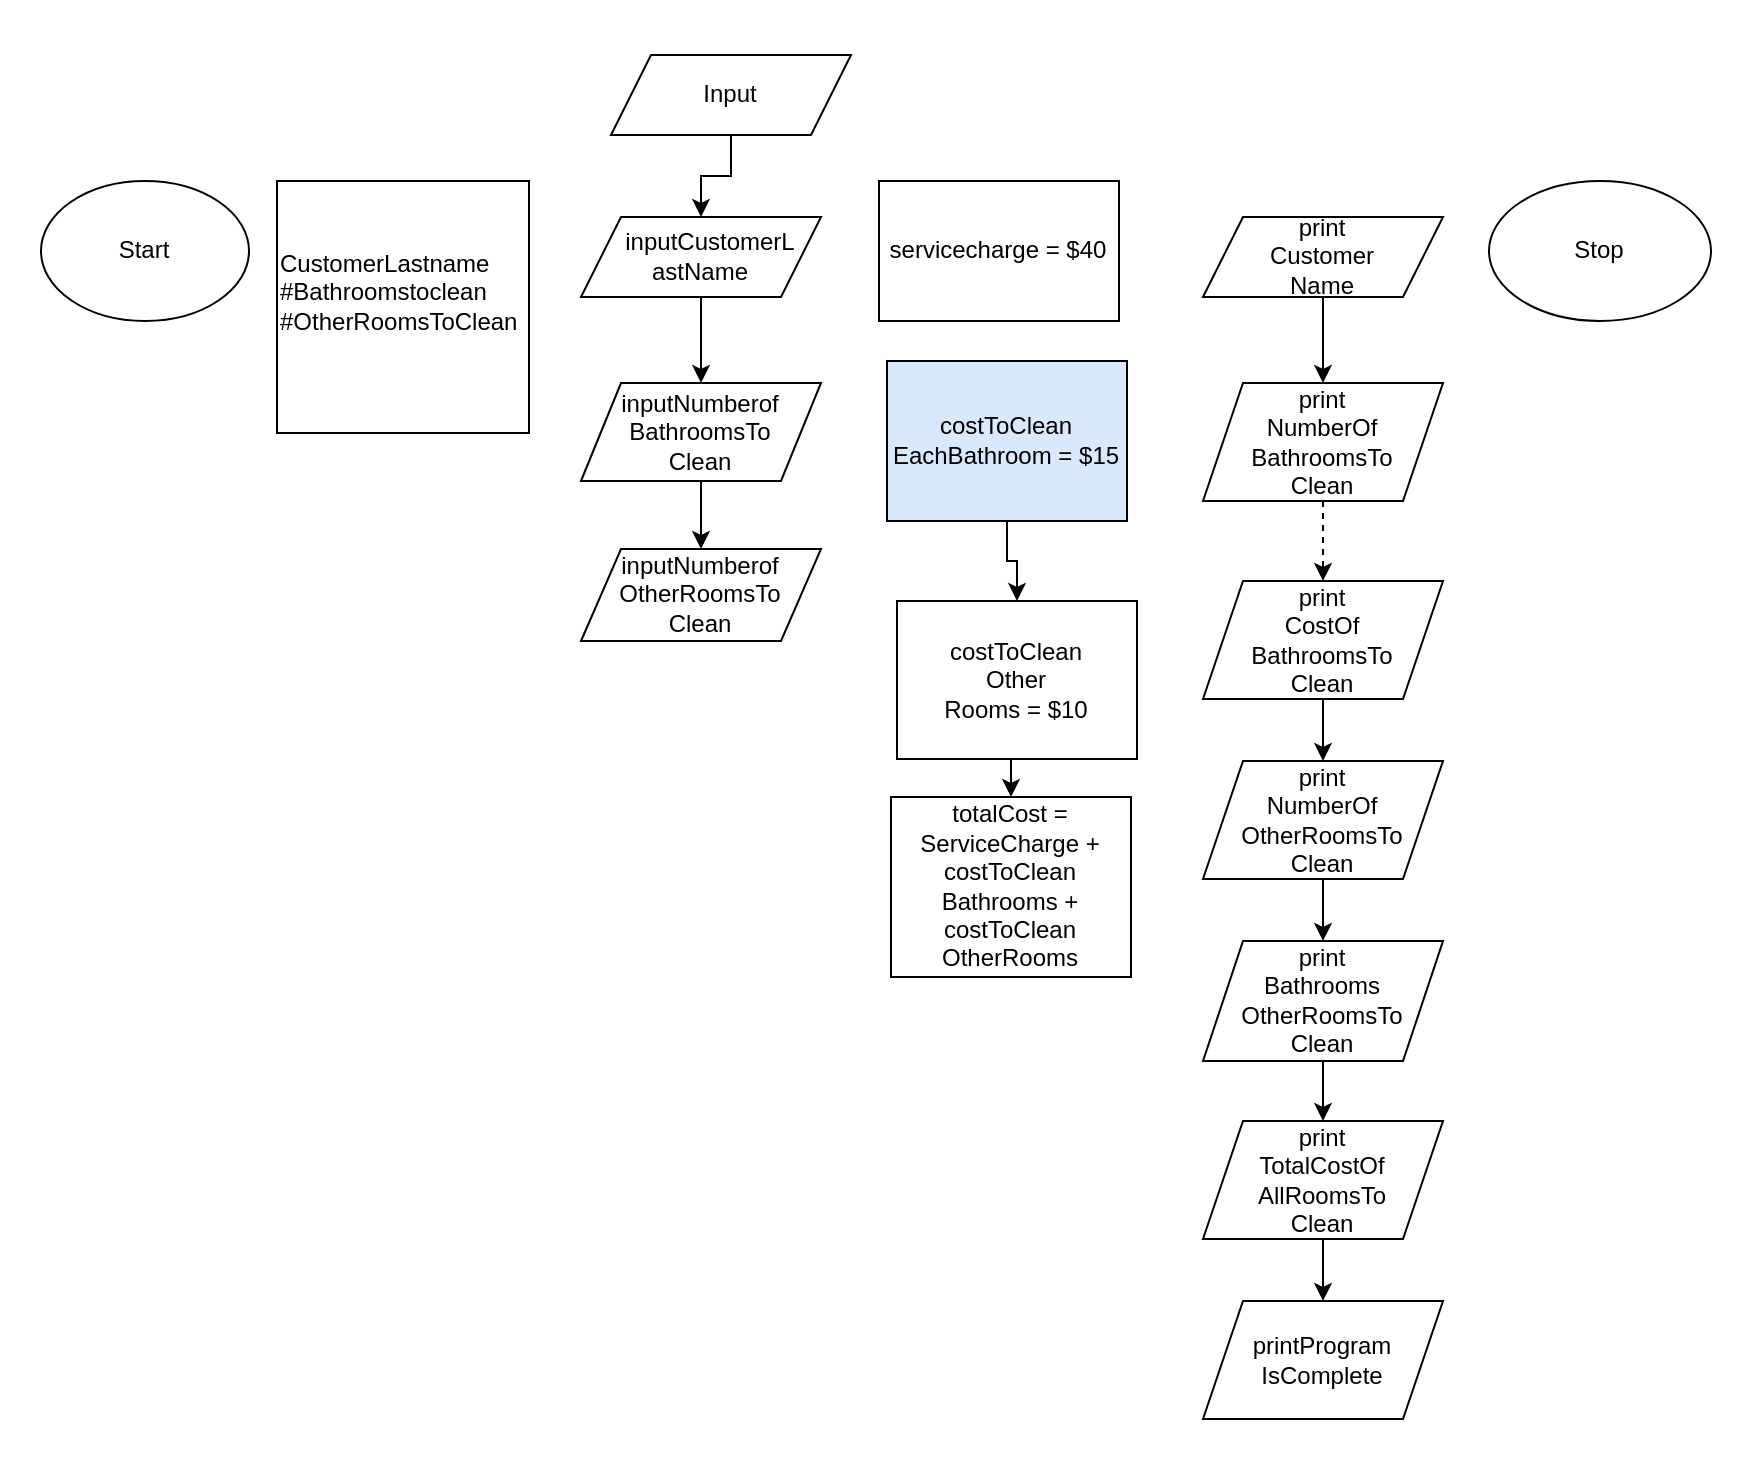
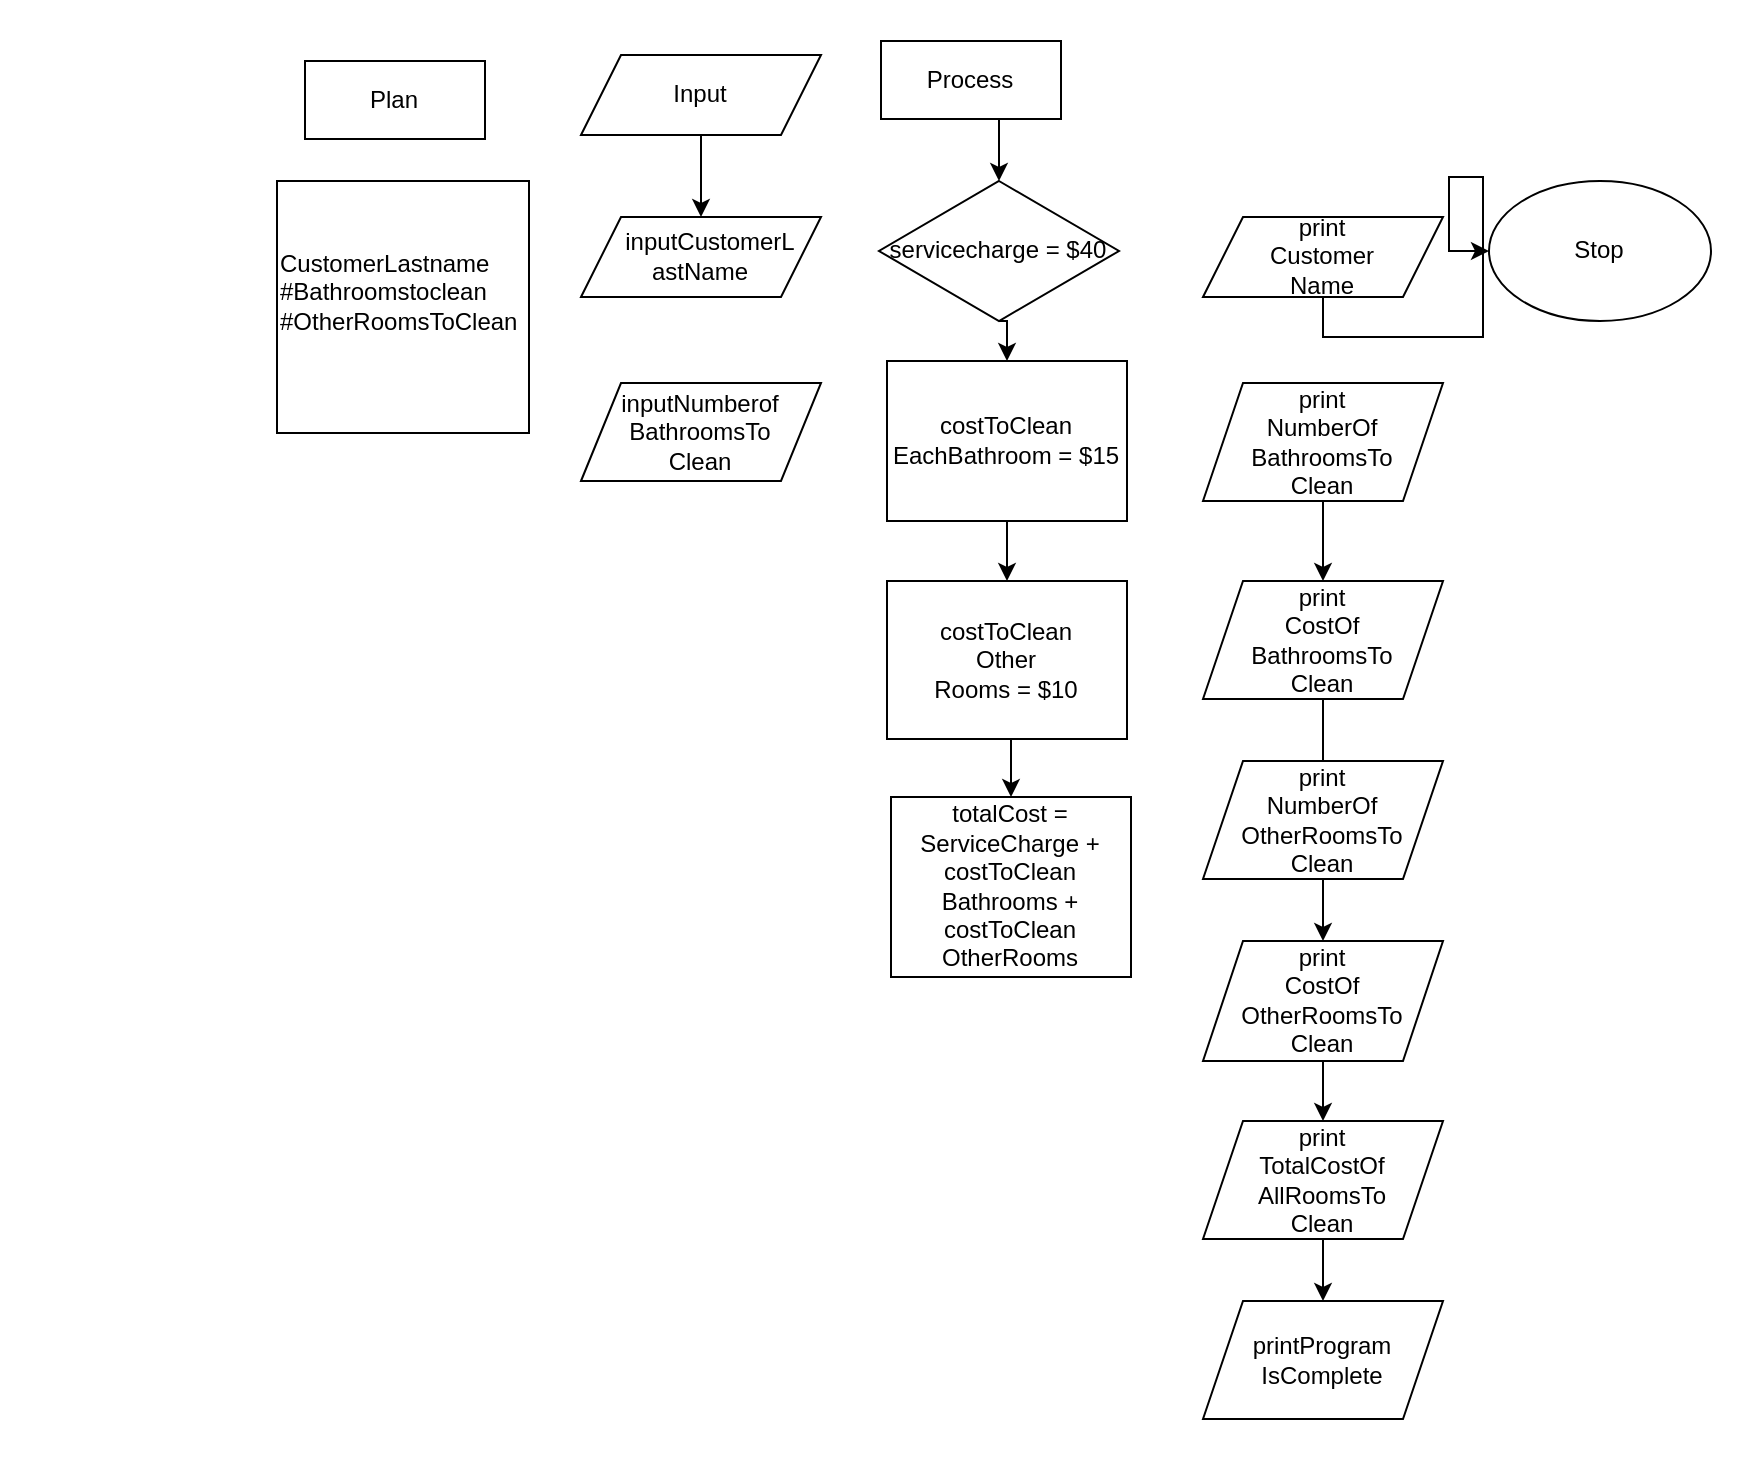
none -> (971, 80)
(731, 95) -> (701, 95)
none -> (395, 100)
none -> (999, 129)
(145, 251) -> none
(999, 251) -> (999, 251)
none -> (1007, 330)
(701, 333) -> none
(1323, 352) -> (1483, 271)
(1007, 441) -> (1007, 441)
(701, 508) -> none
(1323, 533) -> (1323, 533)
(701, 595) -> none
(1017, 680) -> (1007, 660)
(1323, 746) -> (1323, 751)
(1323, 1001) -> (1323, 1001)
